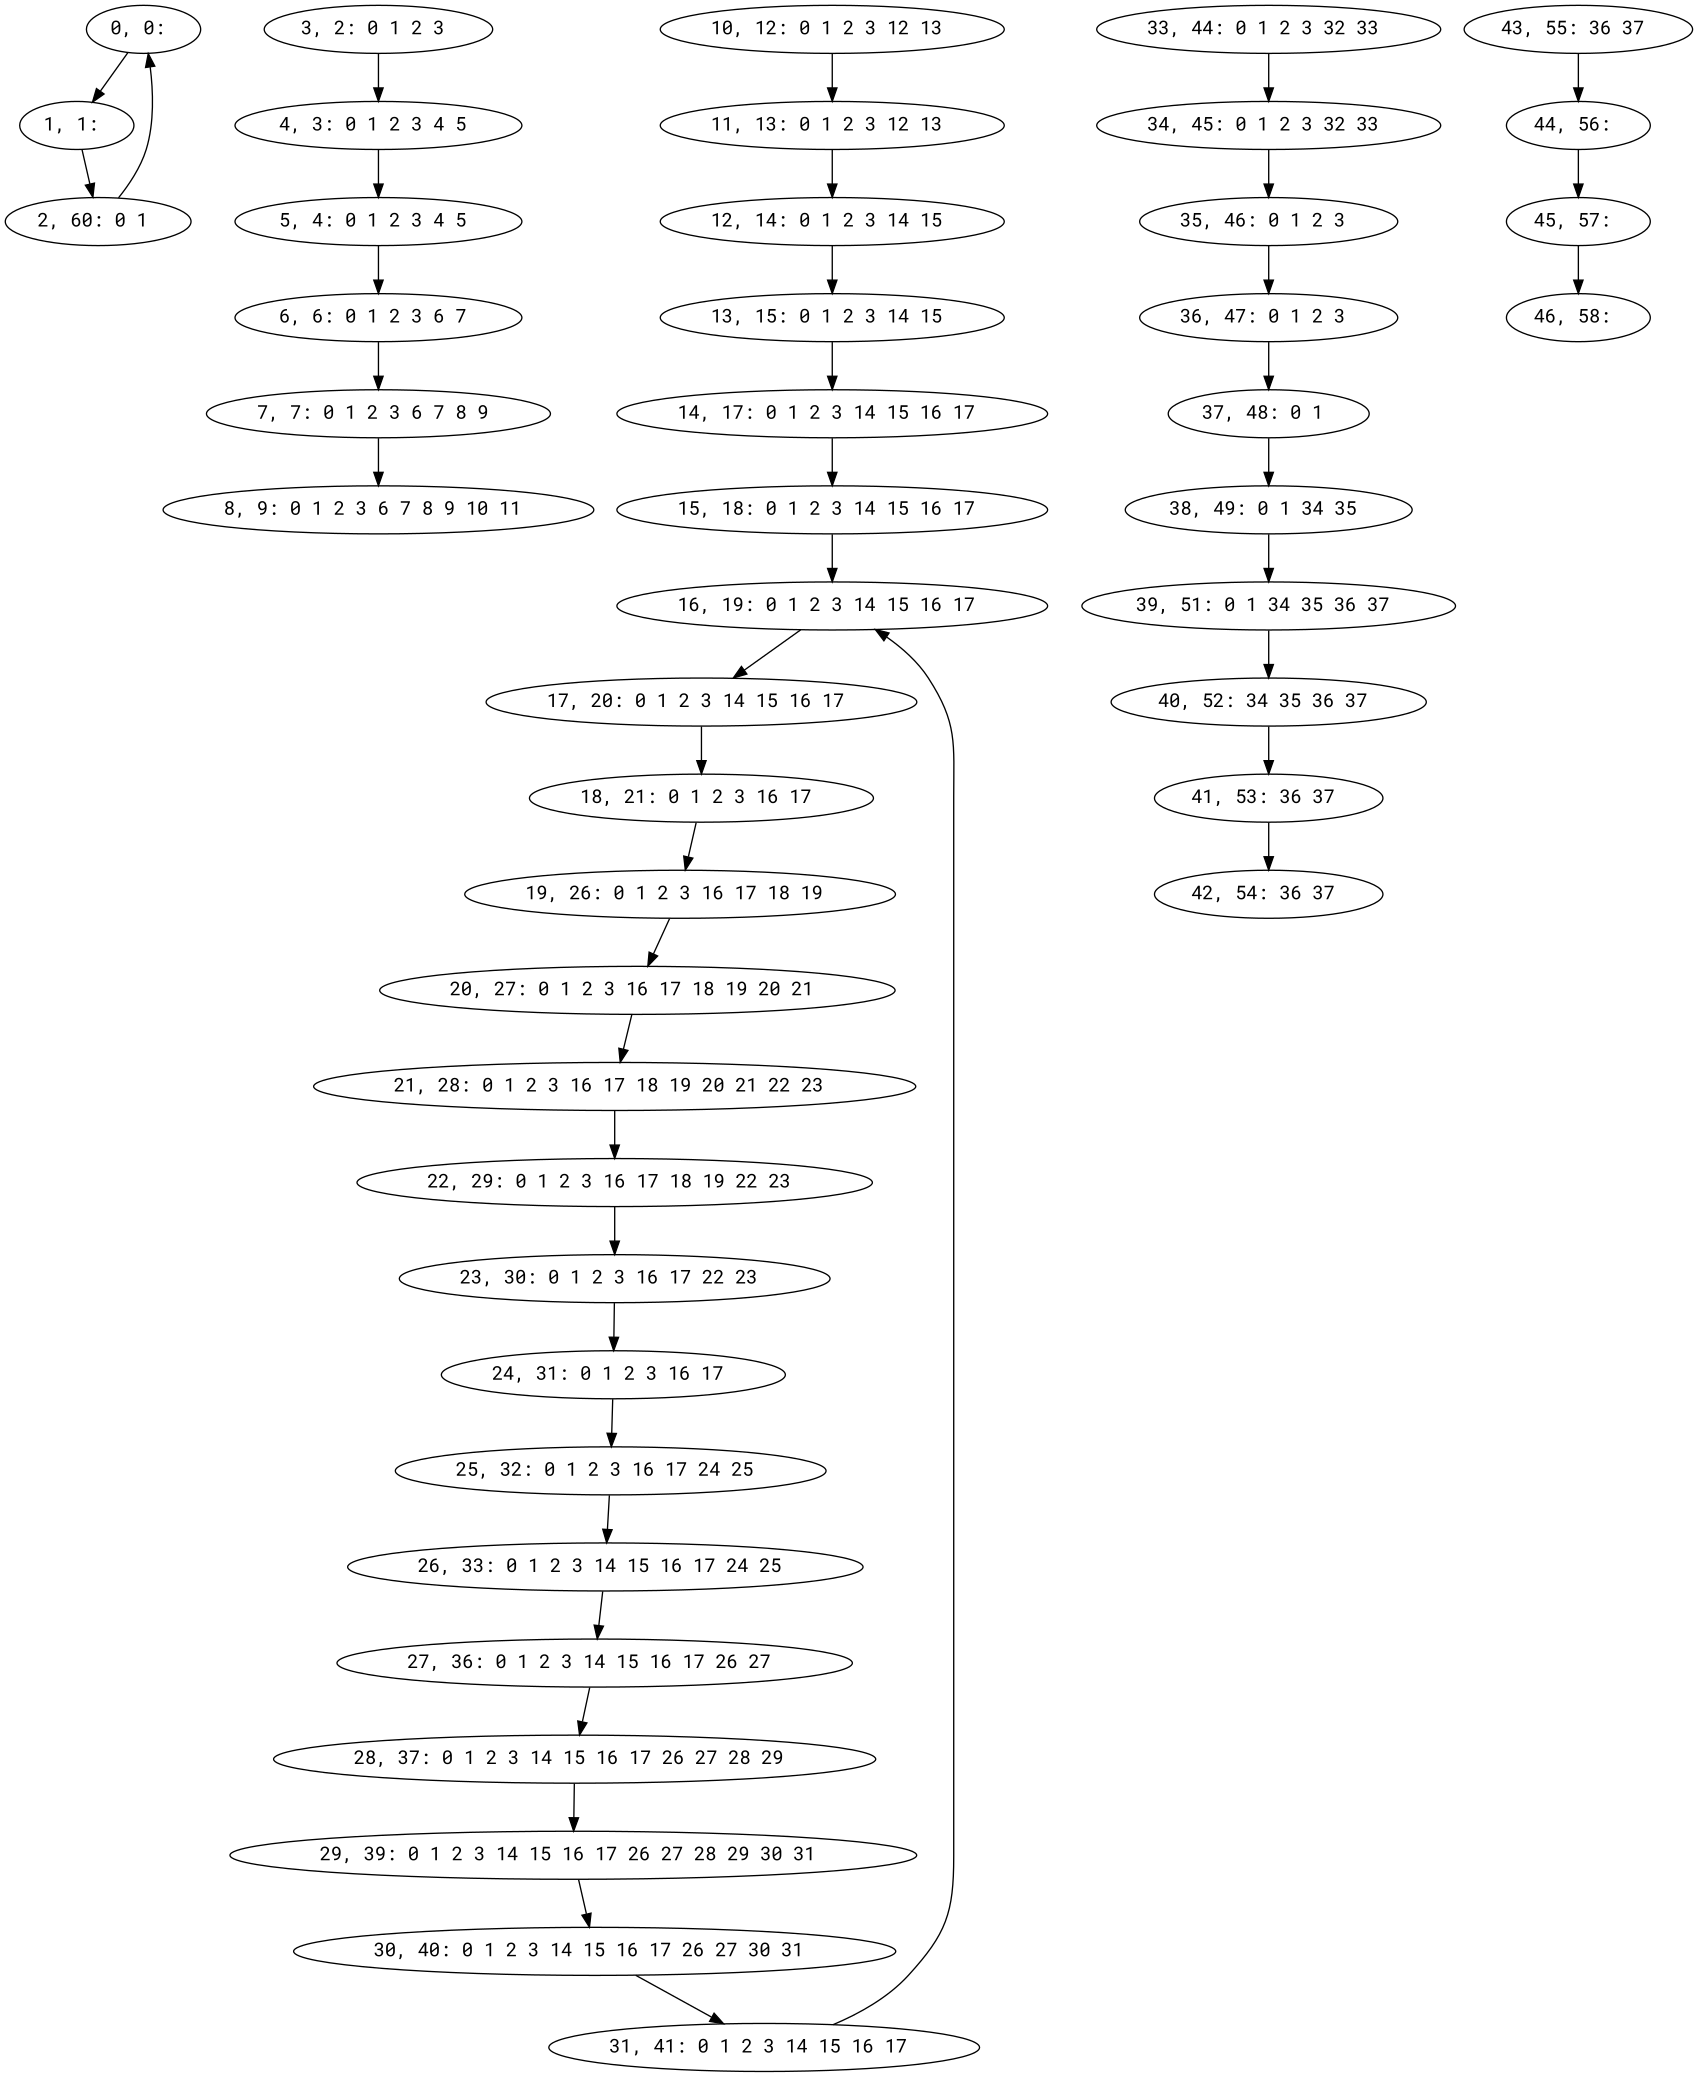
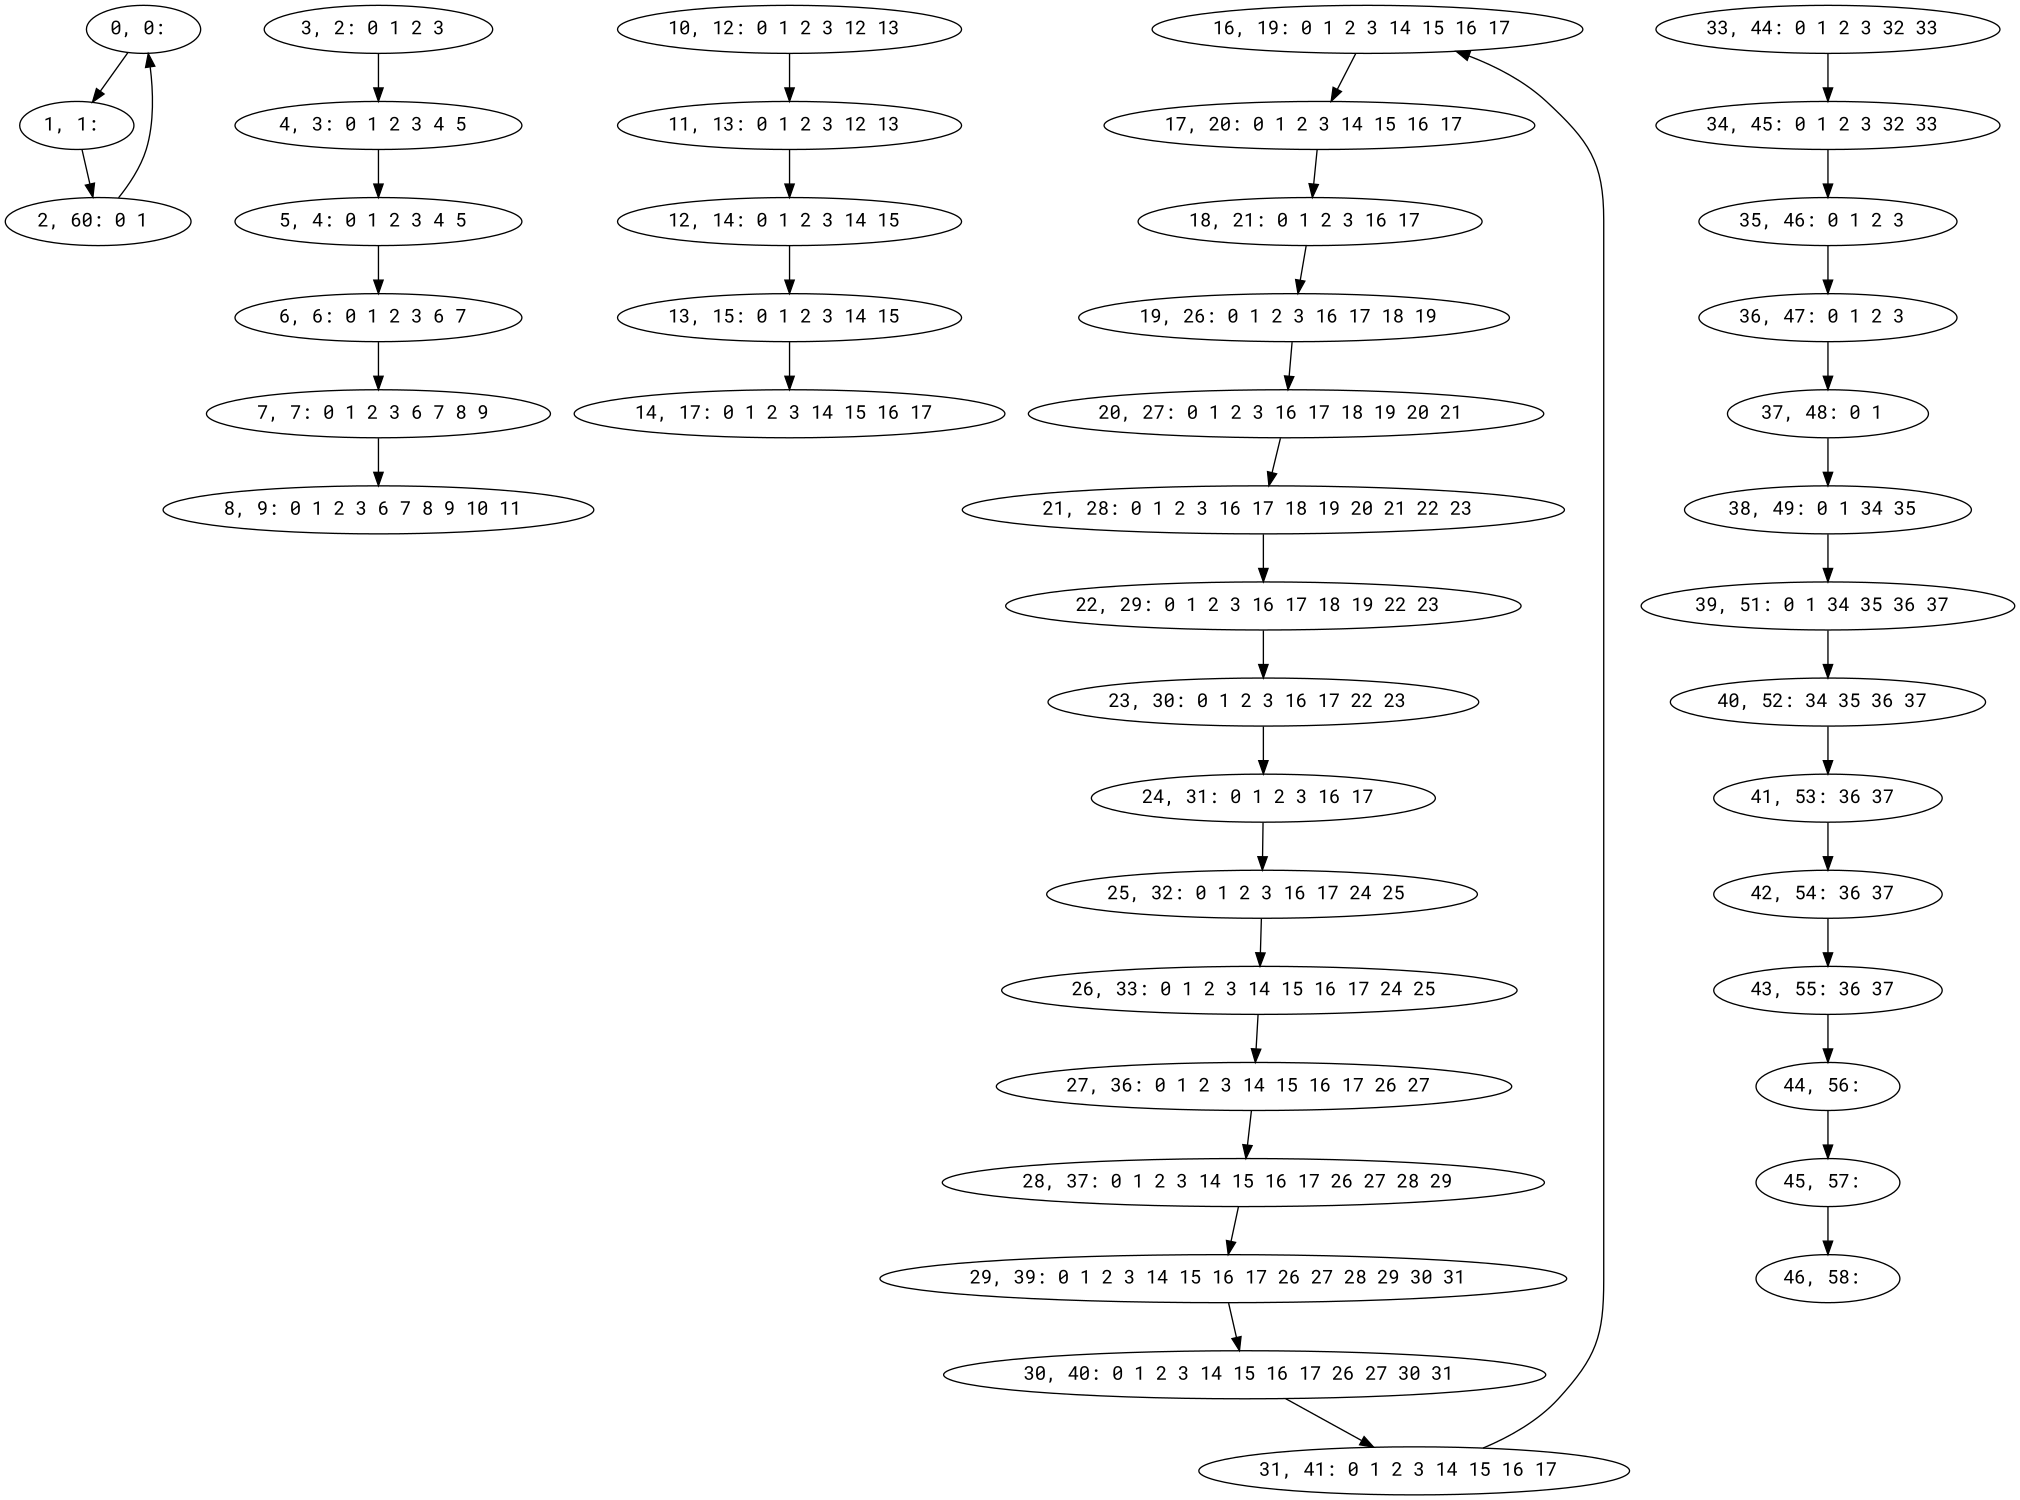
(832, 510) -> none
none -> (1828, 936)
